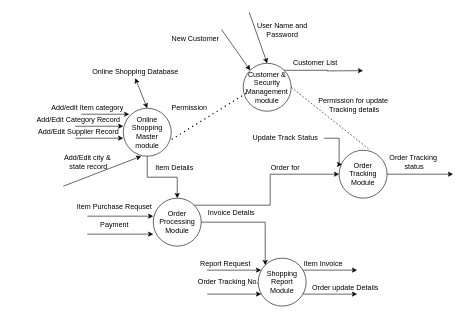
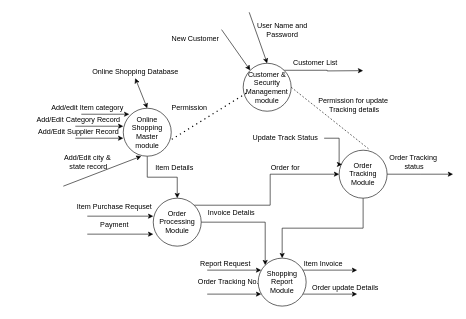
none -> (282, 228)
